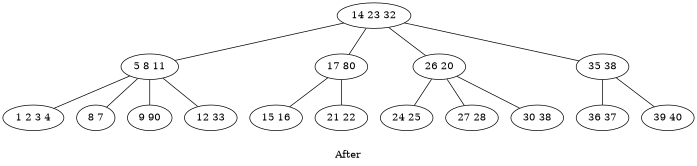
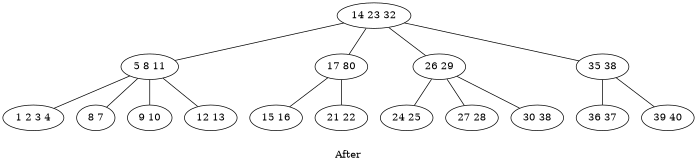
(439, 67) -> (439, 67)
(150, 118) -> (150, 118)
(211, 118) -> (211, 118)
